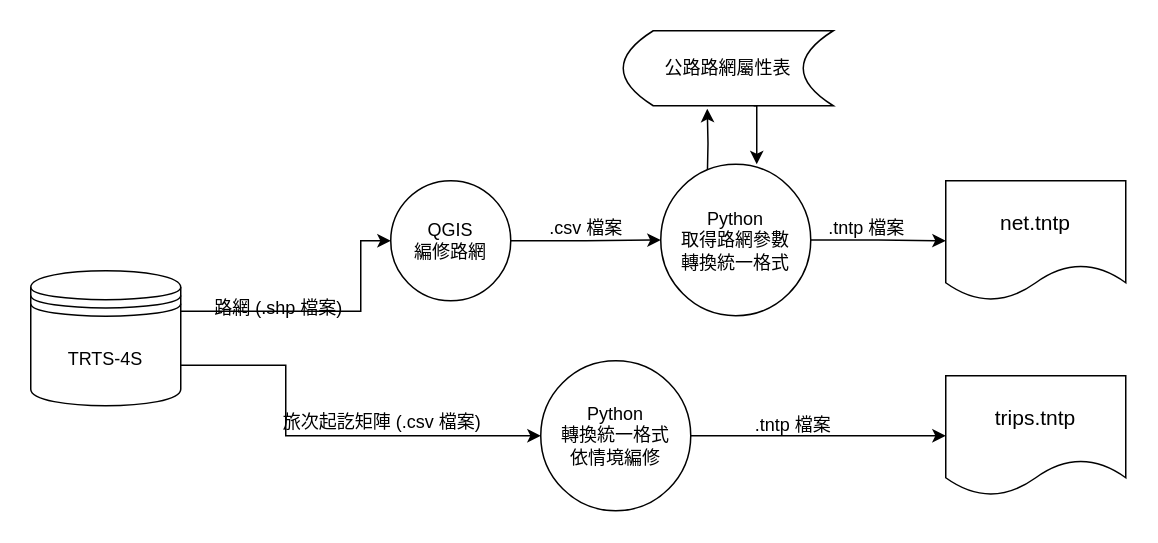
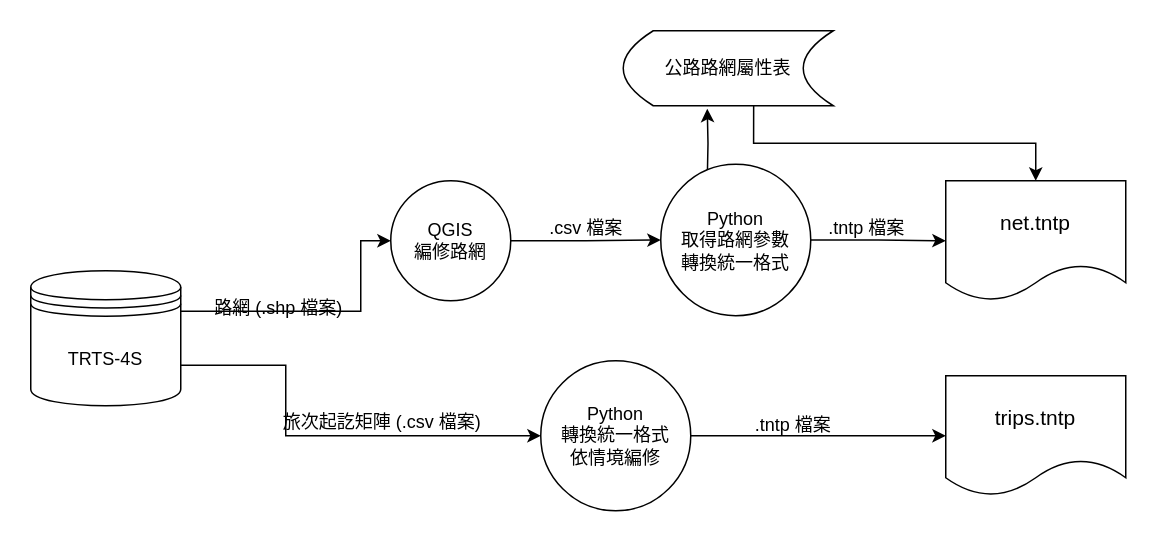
(757, 128) -> (890, 143)
